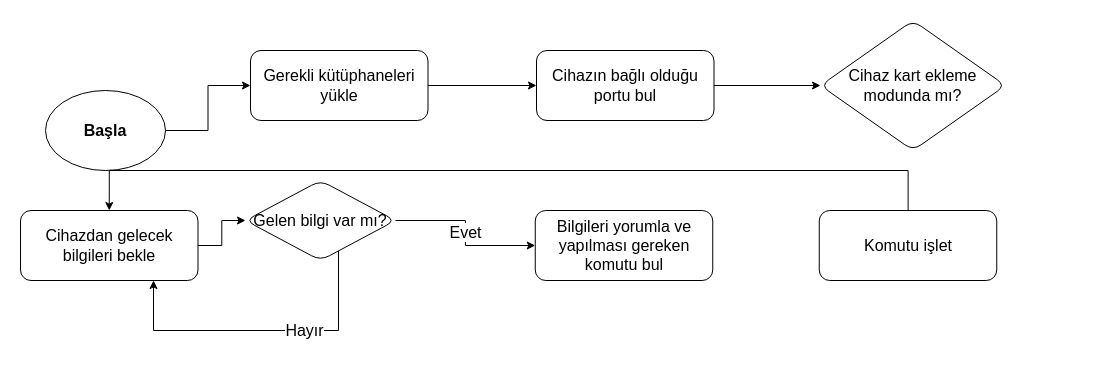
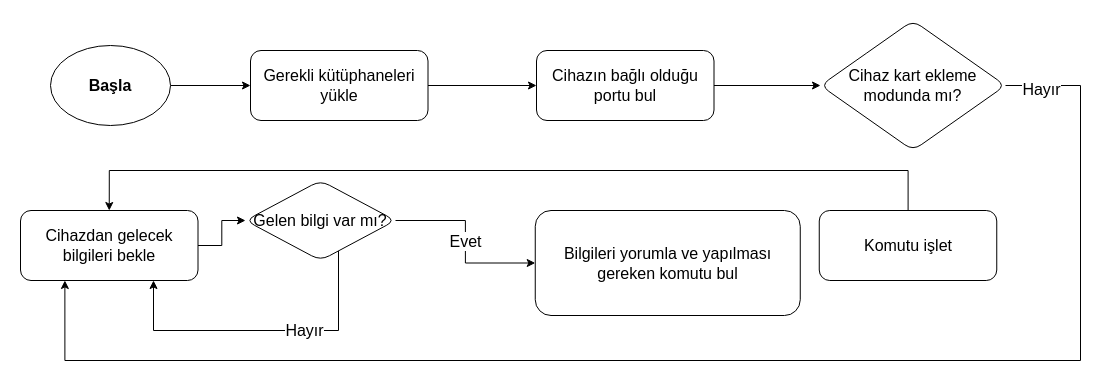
(106, 131) -> (111, 86)
(624, 246) -> (668, 263)
none -> (711, 361)
